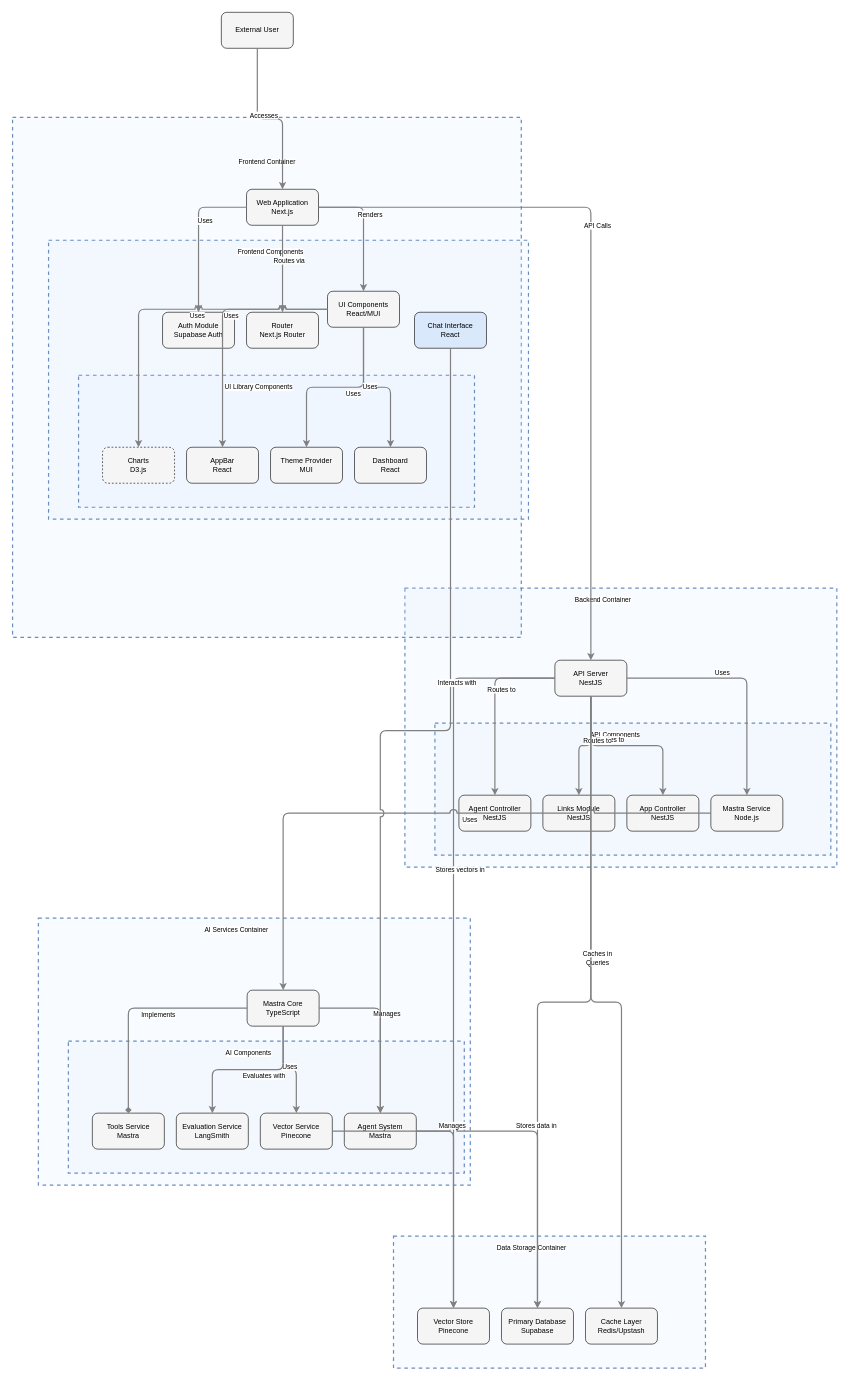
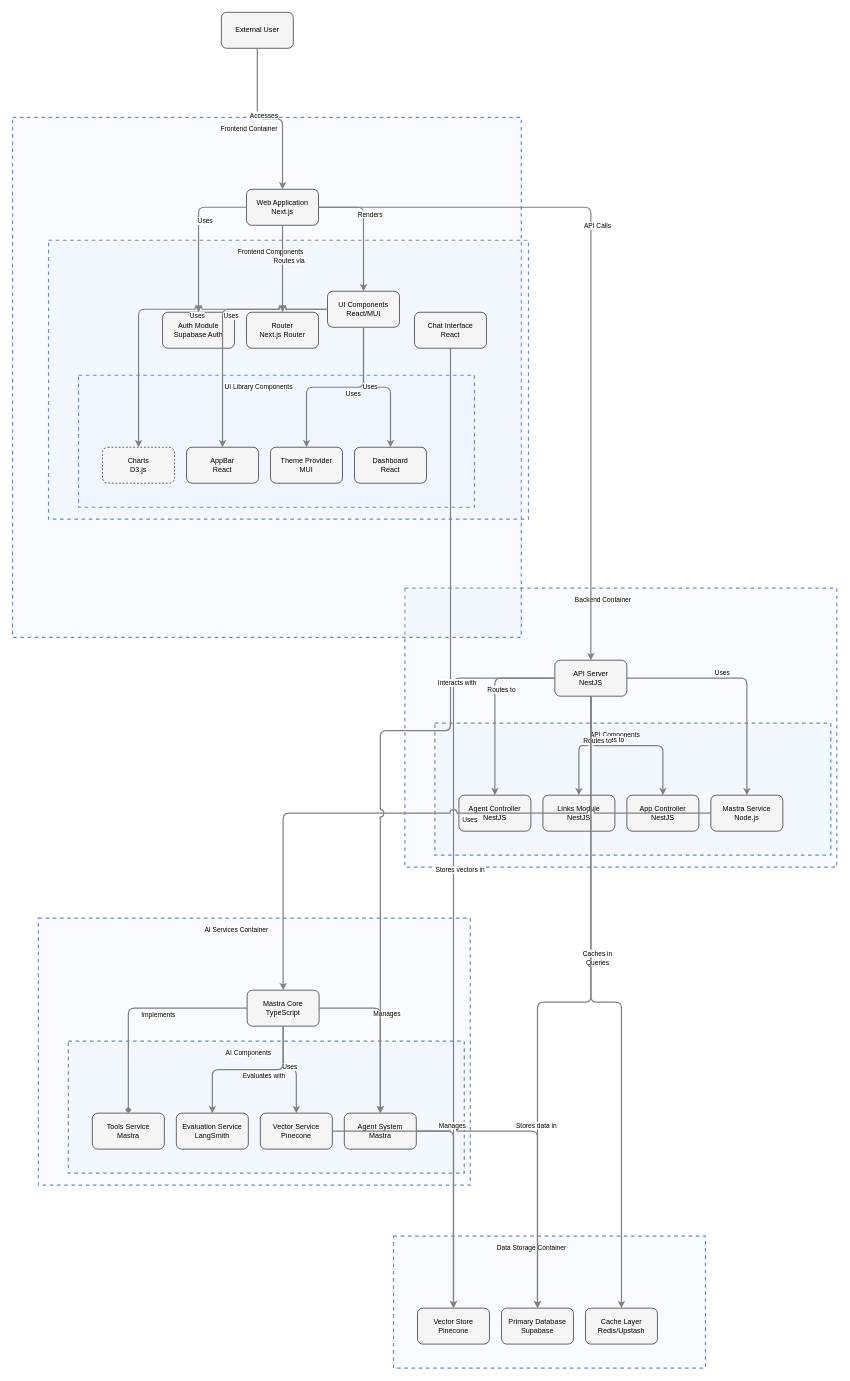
(267, 162) -> (249, 129)
(450, 330) -> (450, 330)
